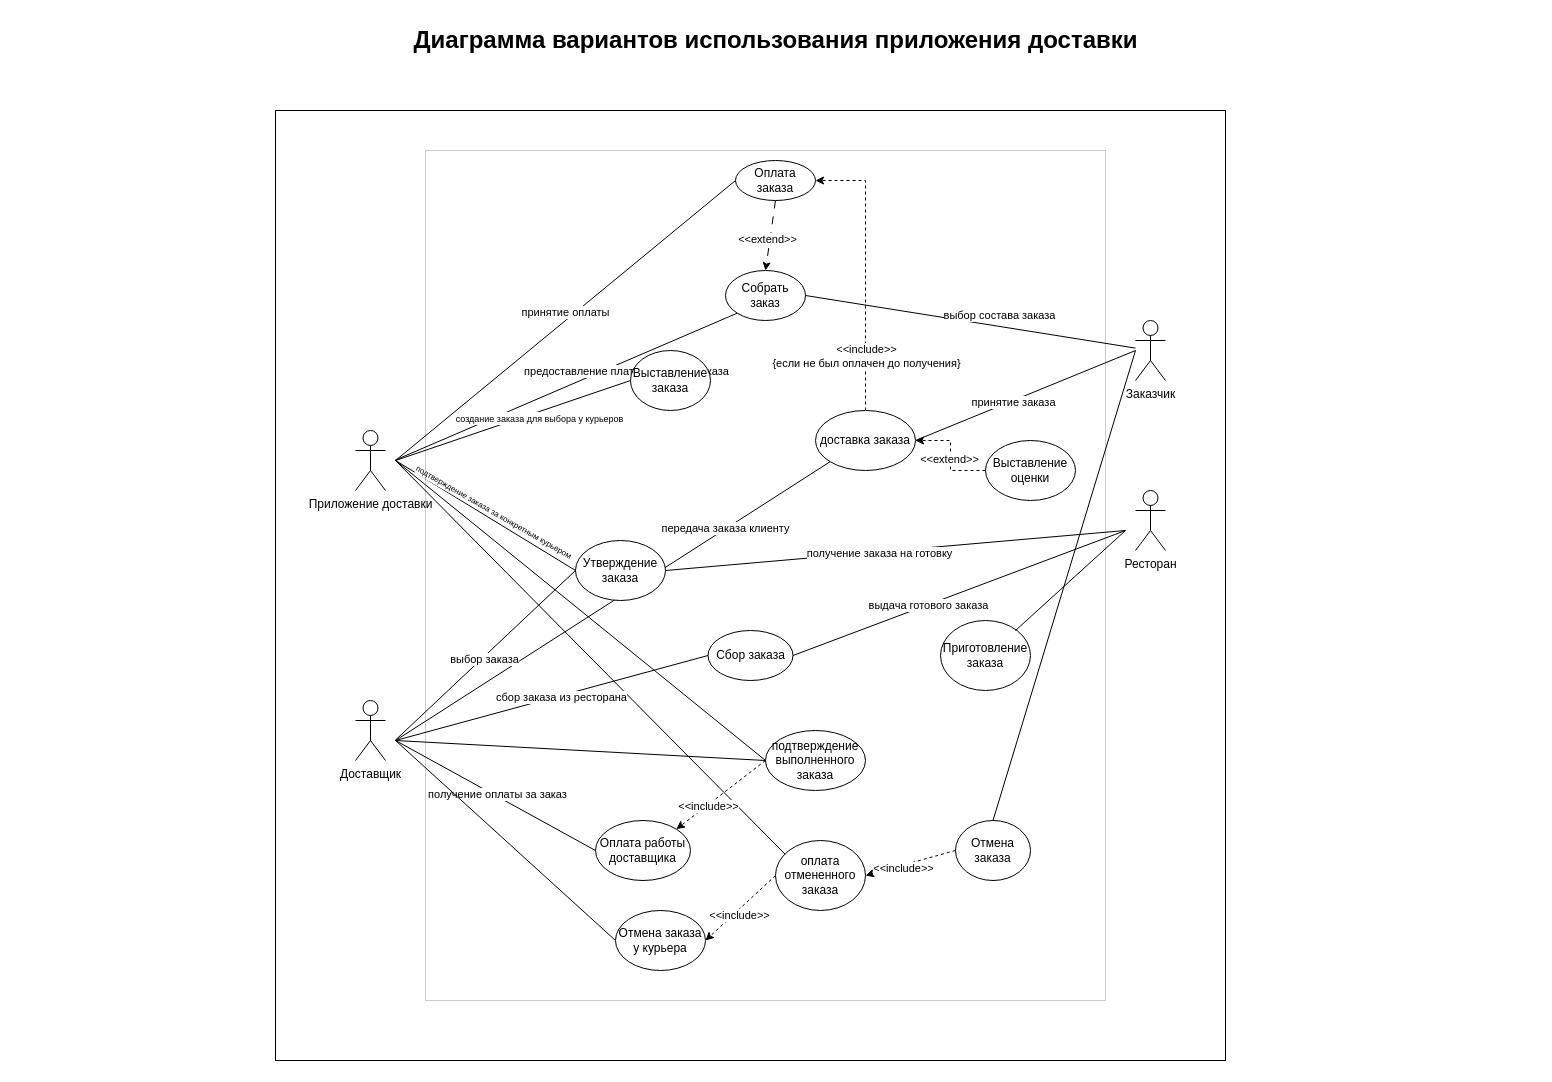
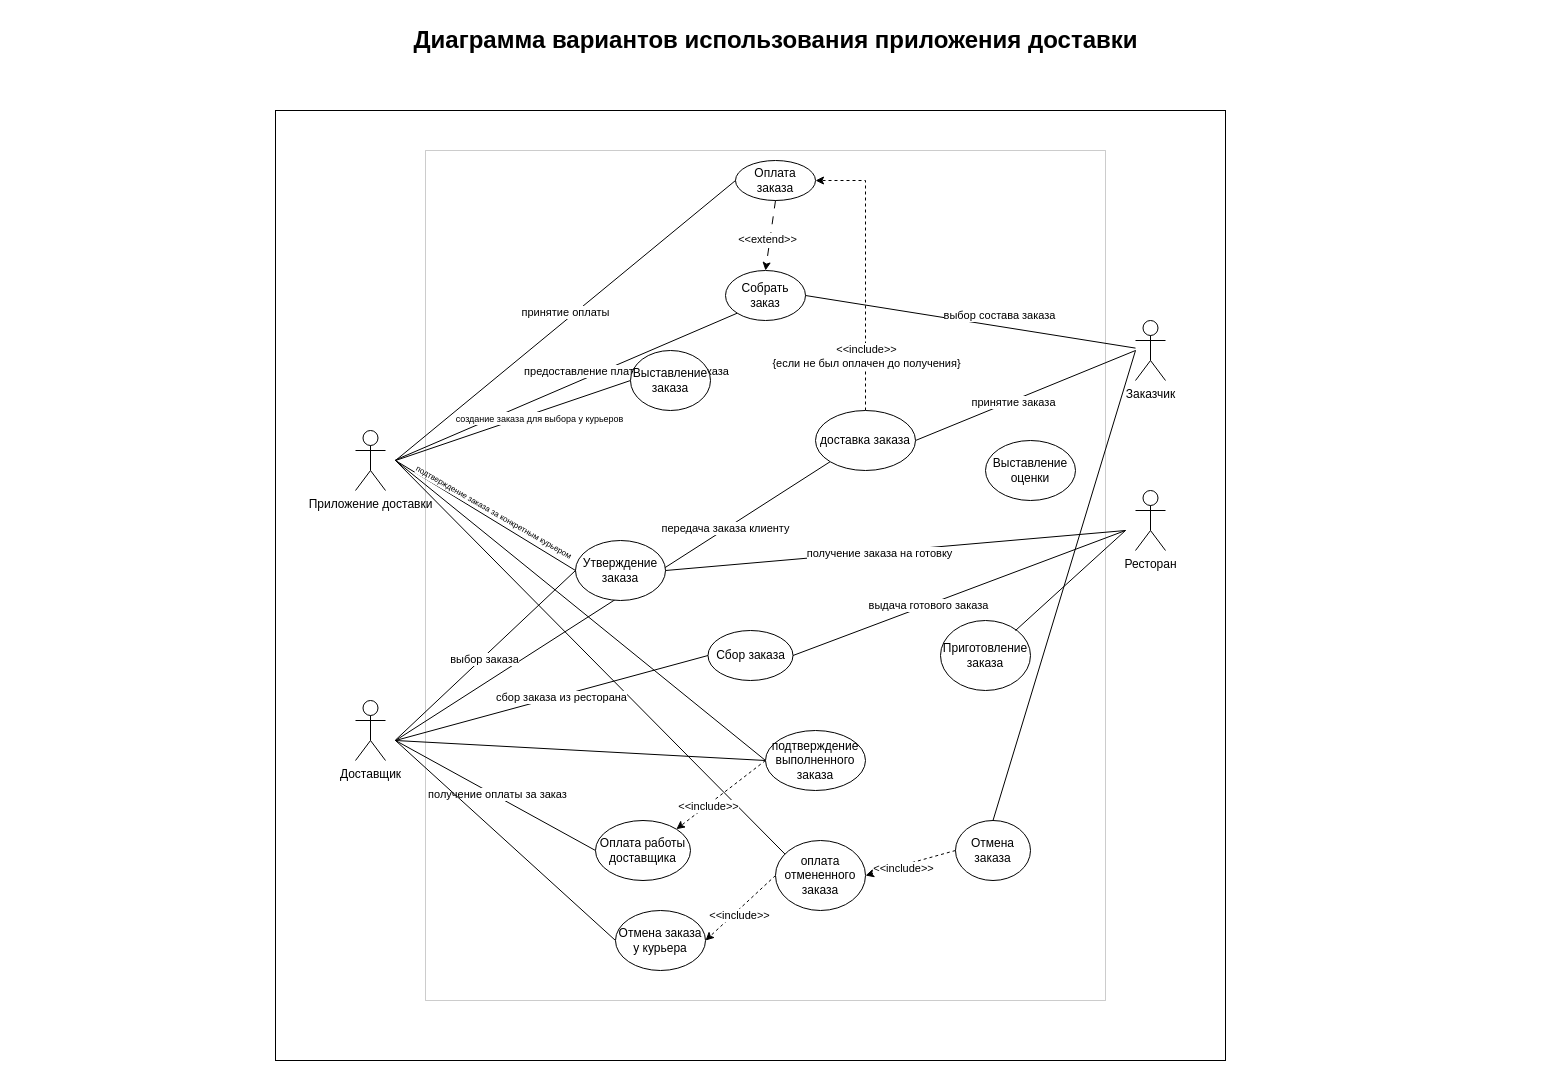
(951, 460) -> none
